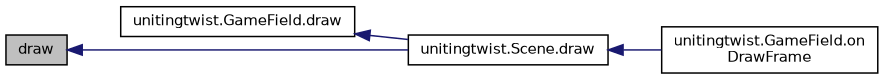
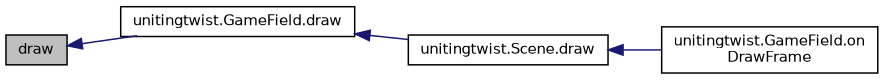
(245, 50) -> (110, 40)
